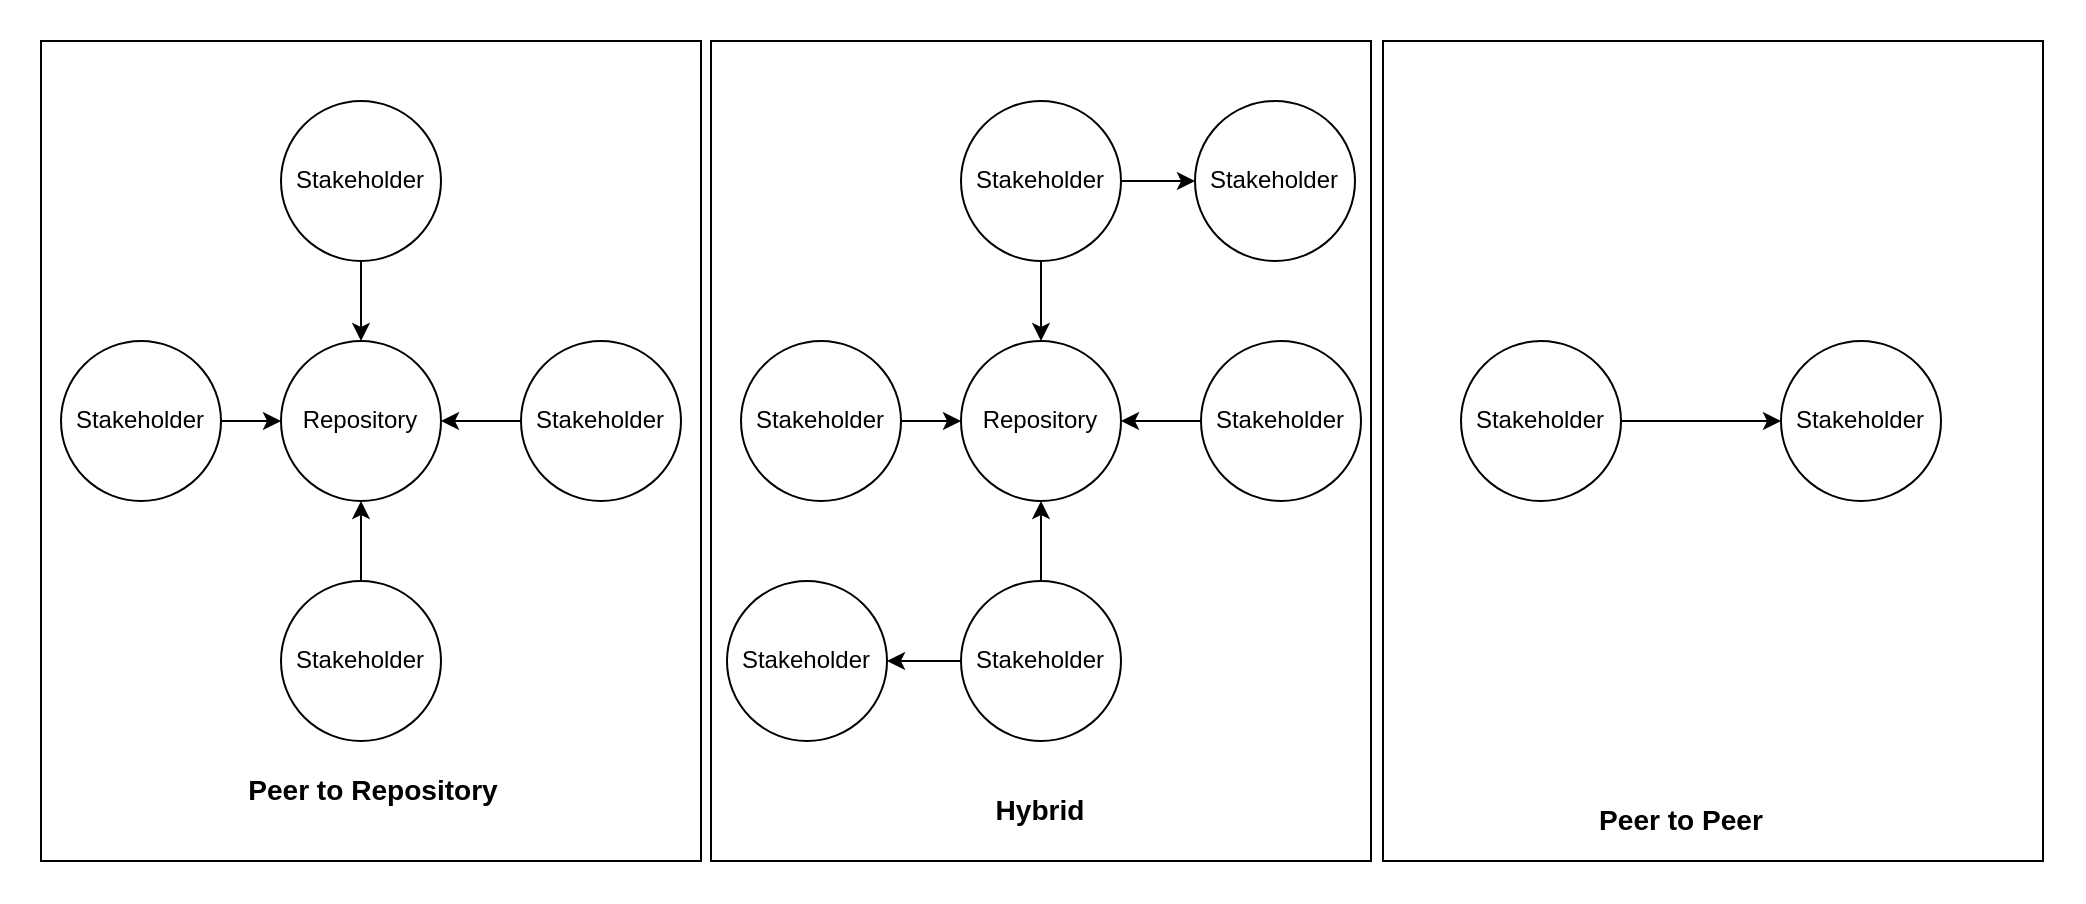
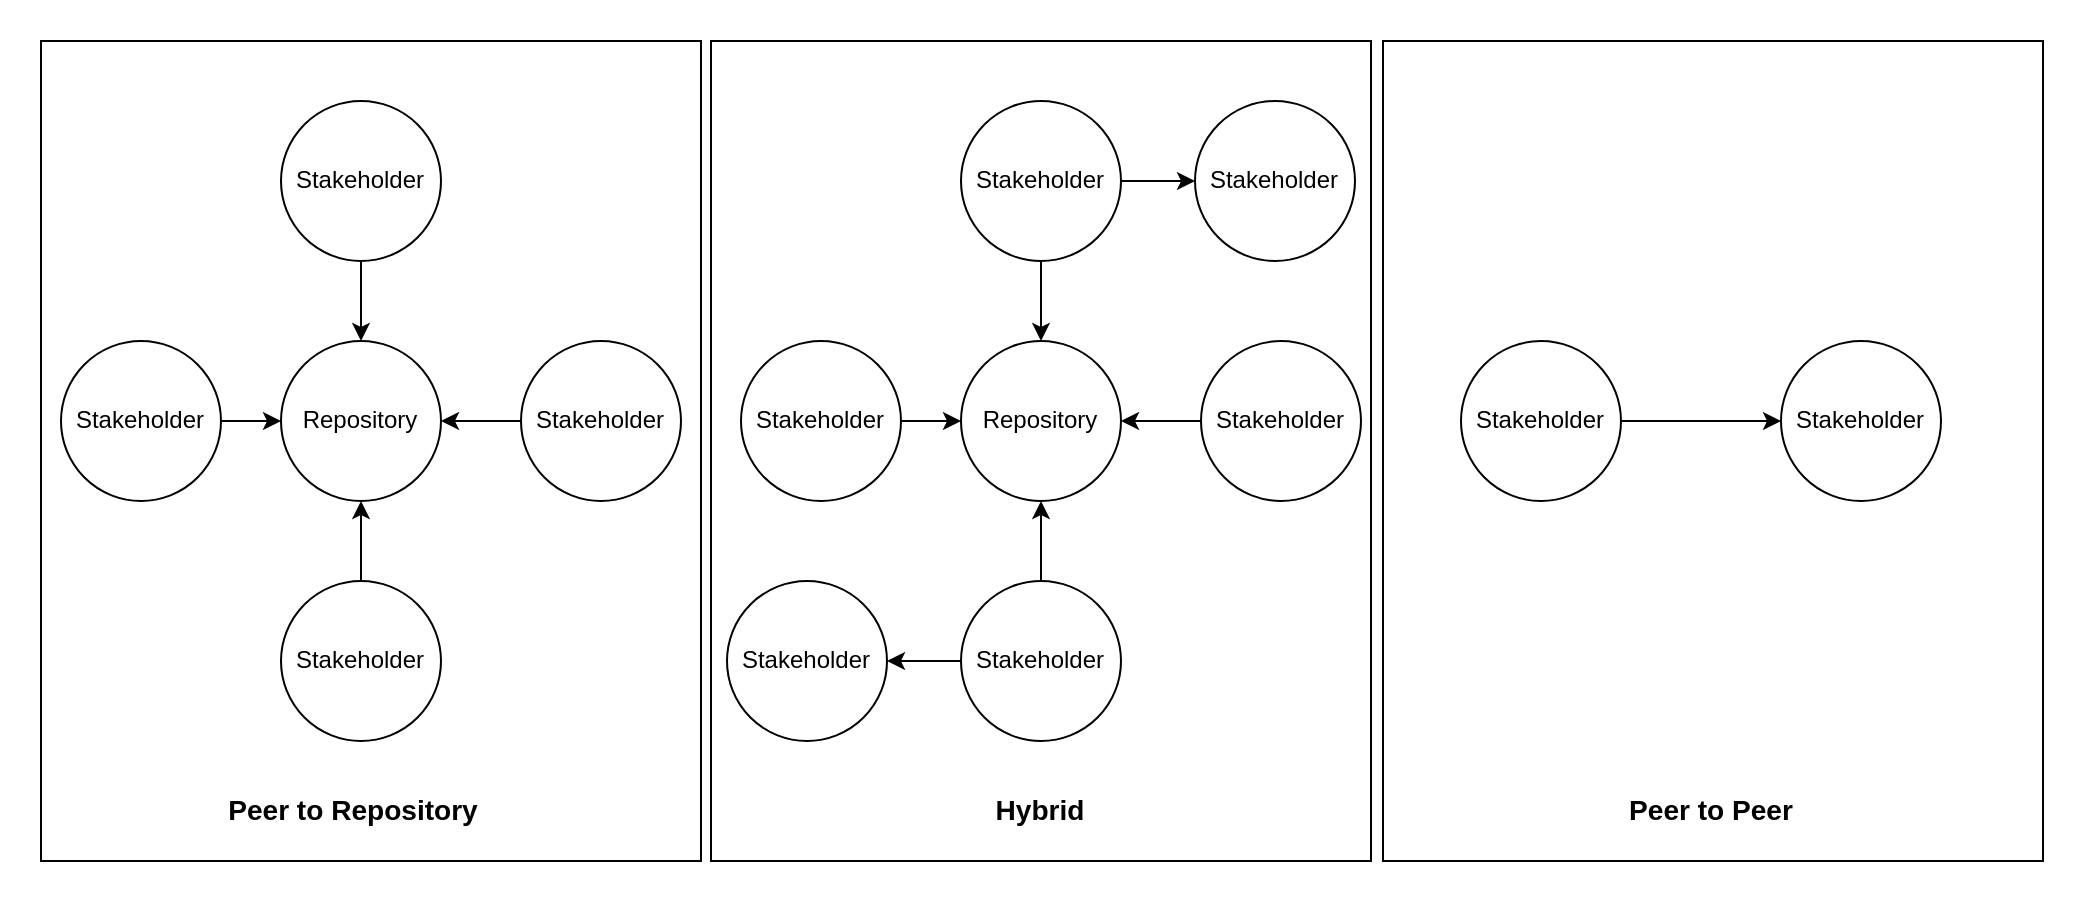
(374, 791) -> (354, 811)
(1682, 821) -> (1712, 811)
